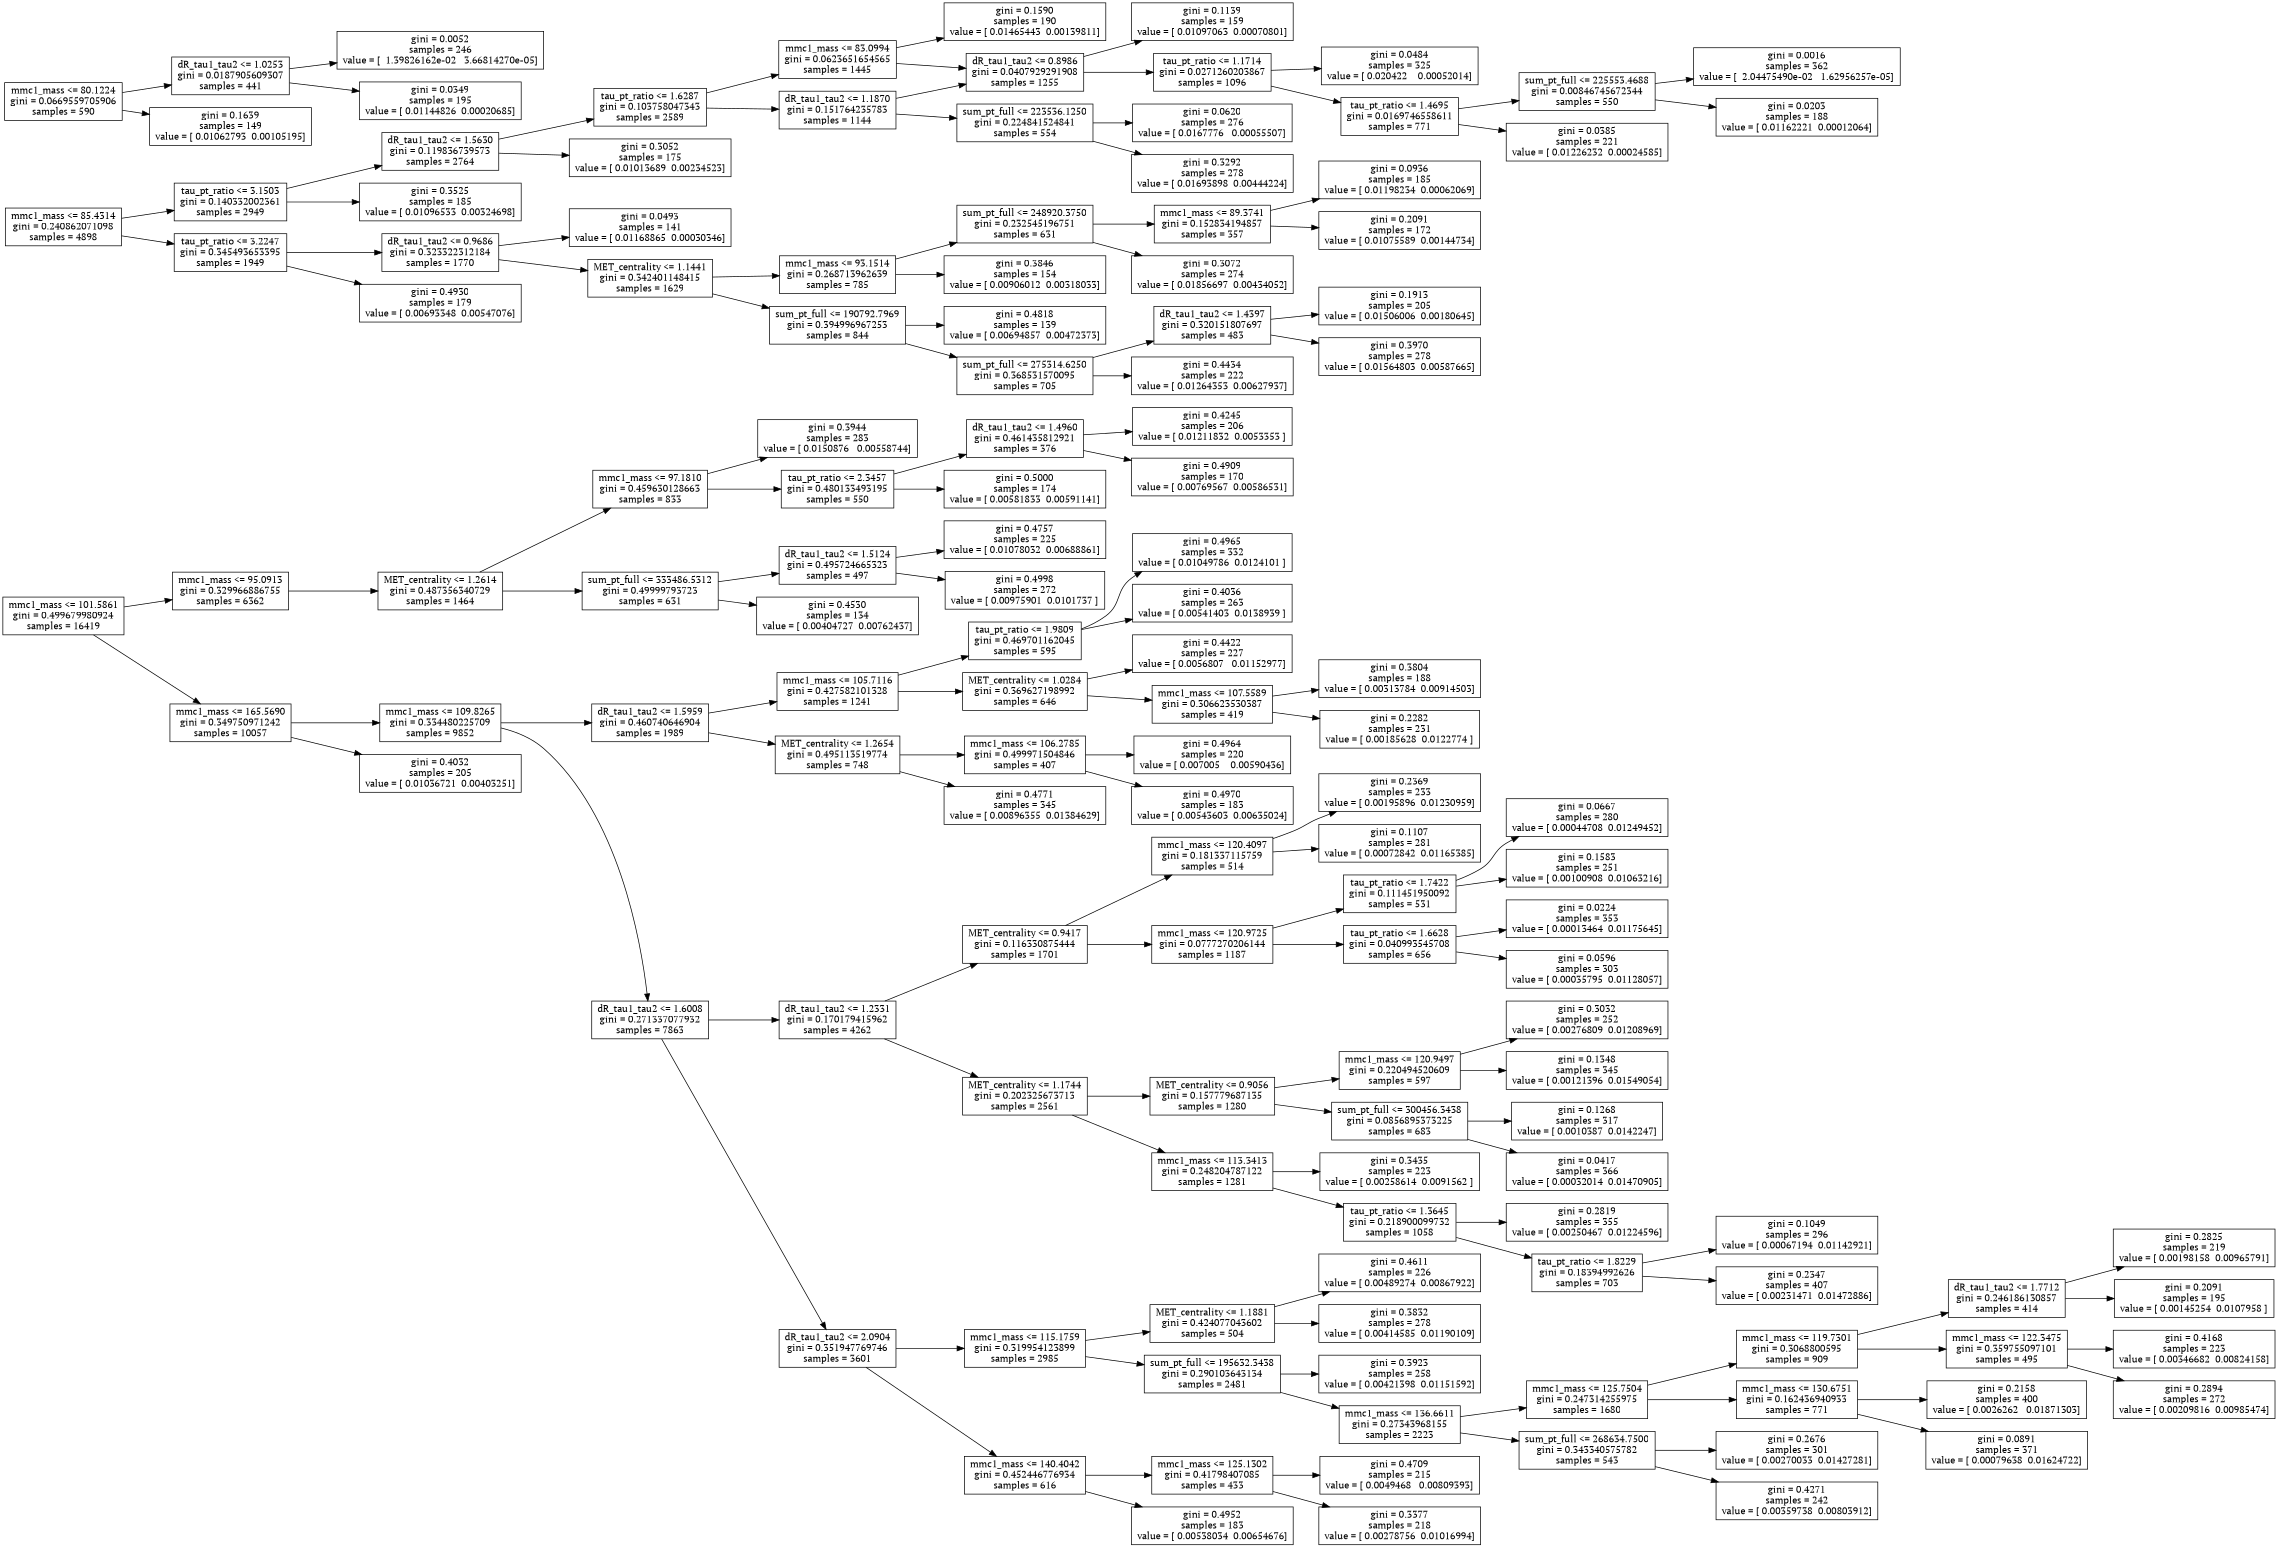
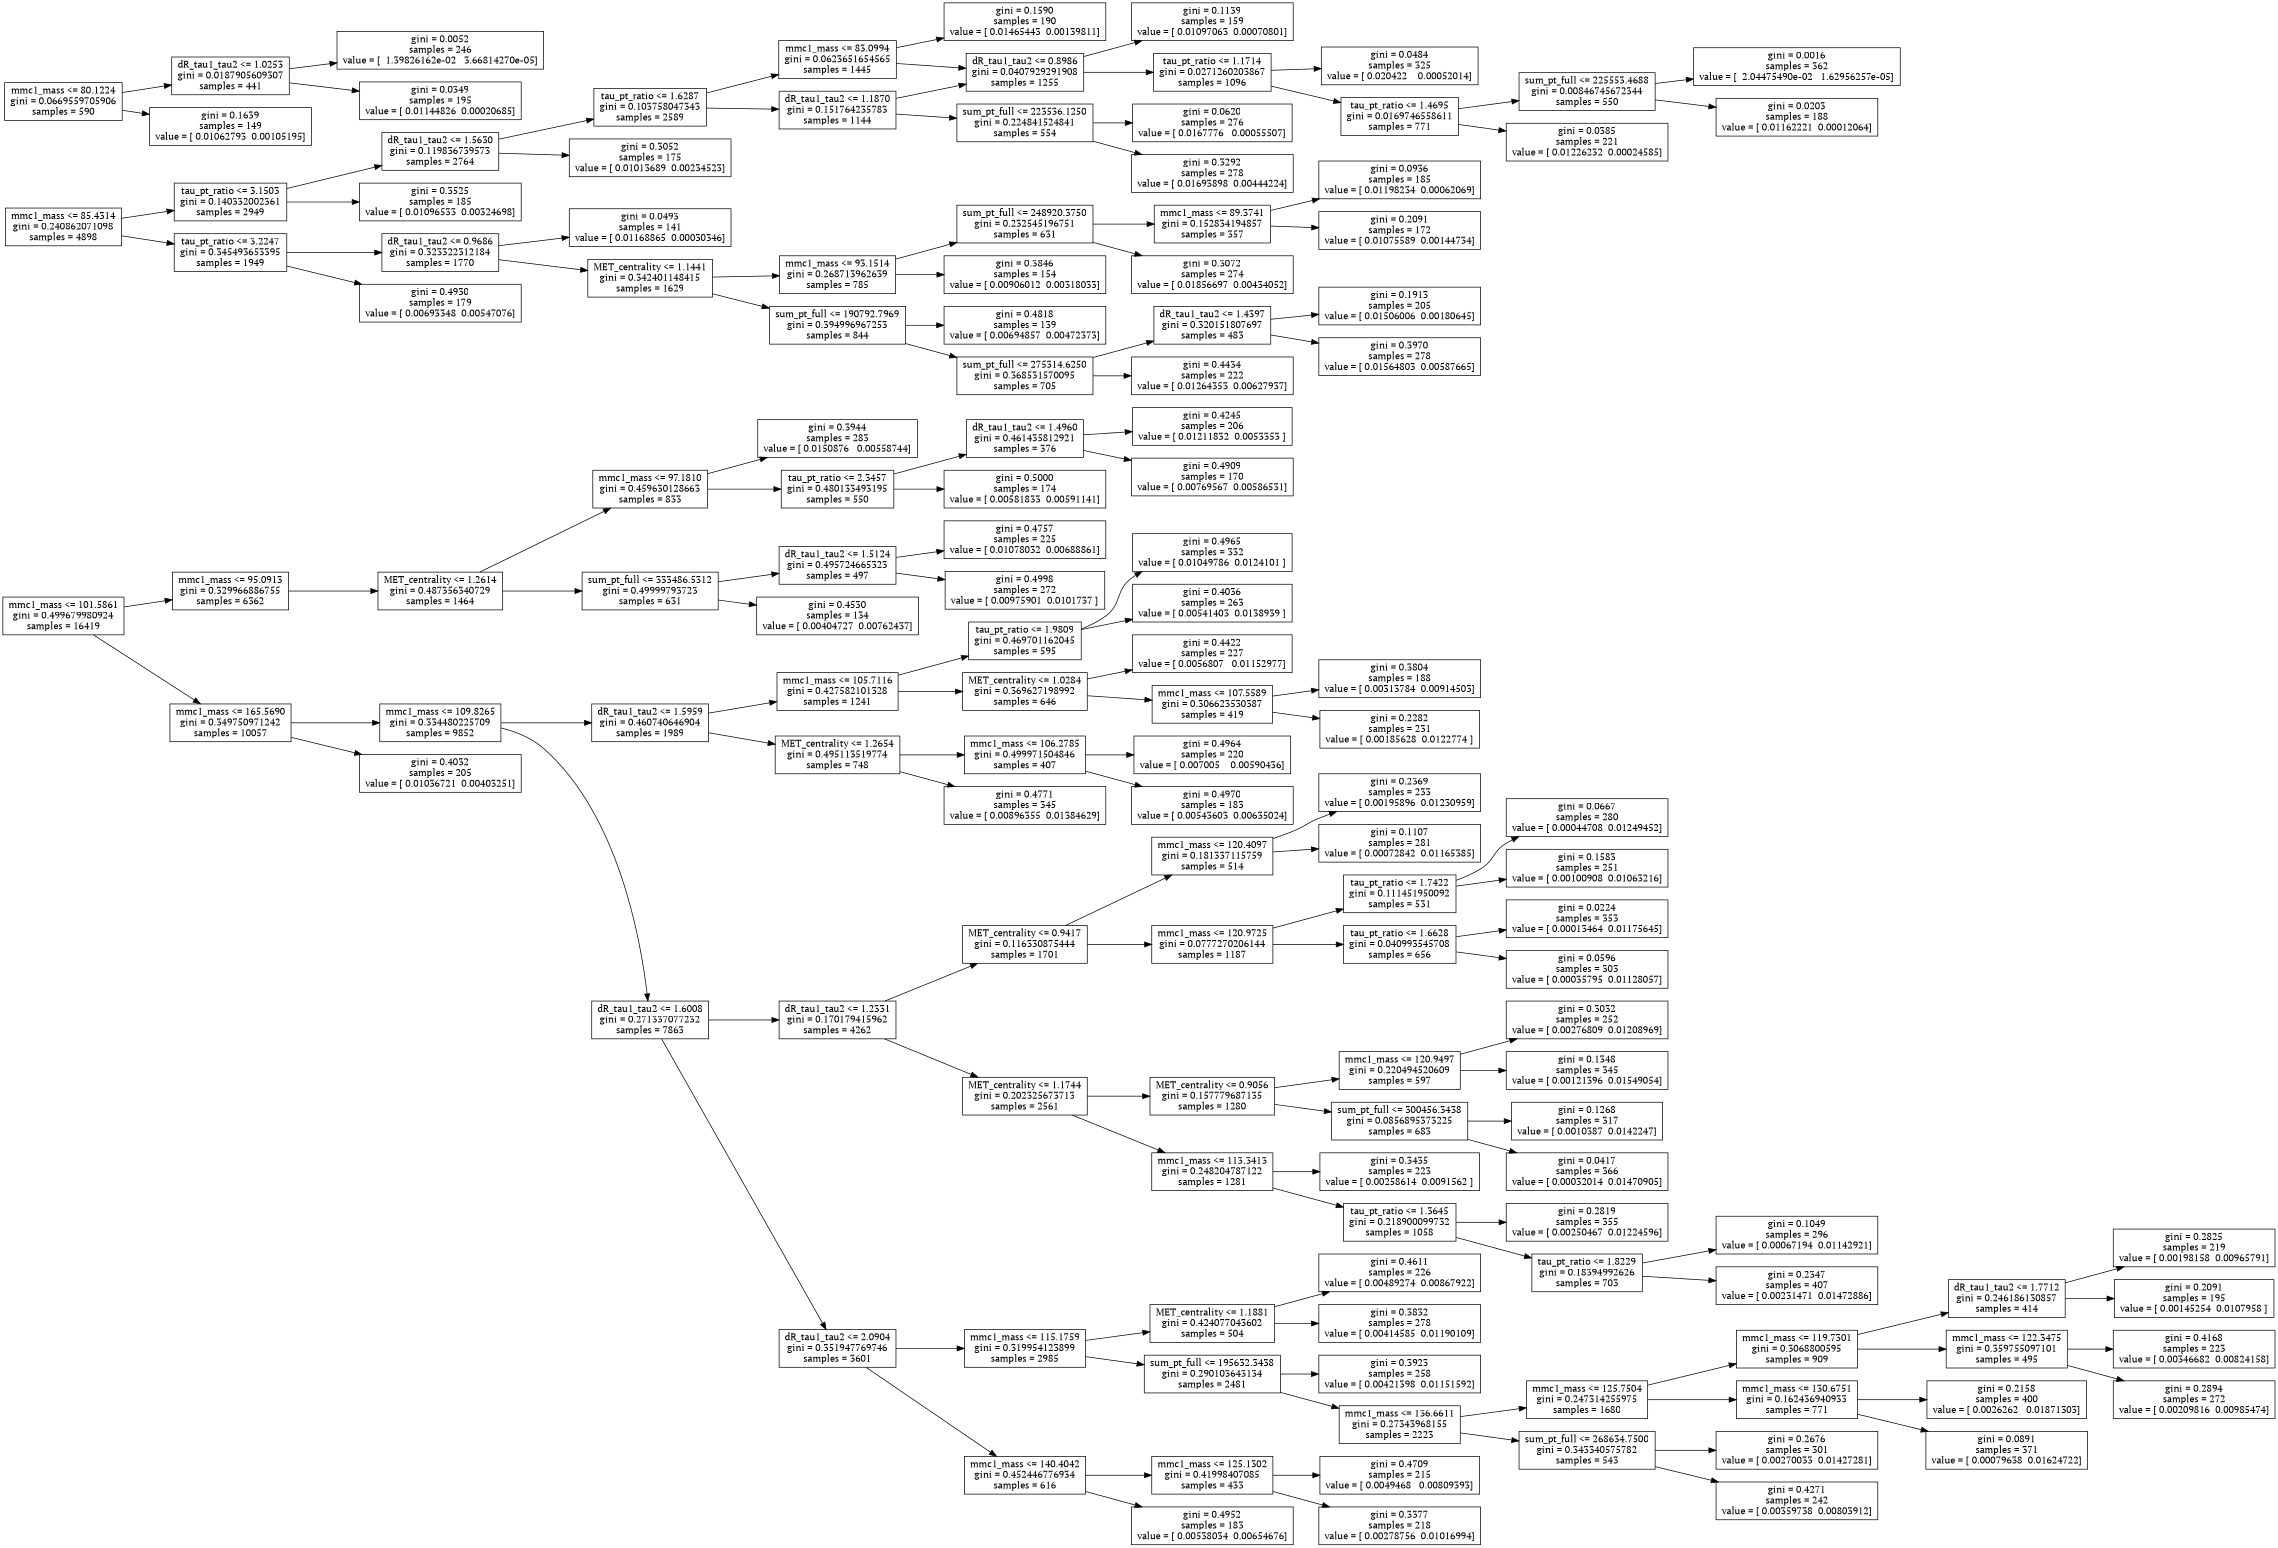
(650, 1020) -> (650, 1020)
(1212, 1475) -> (1212, 1475)
